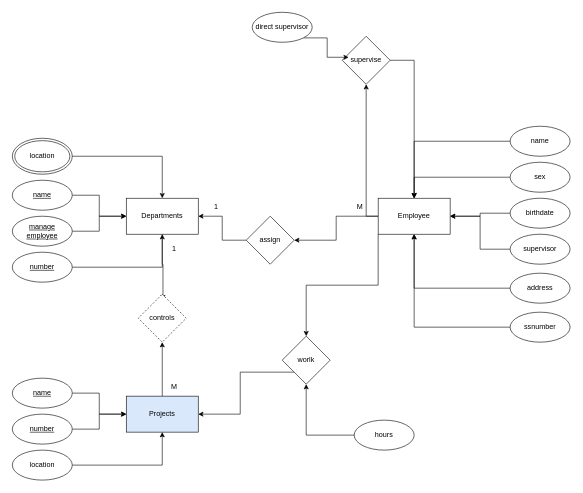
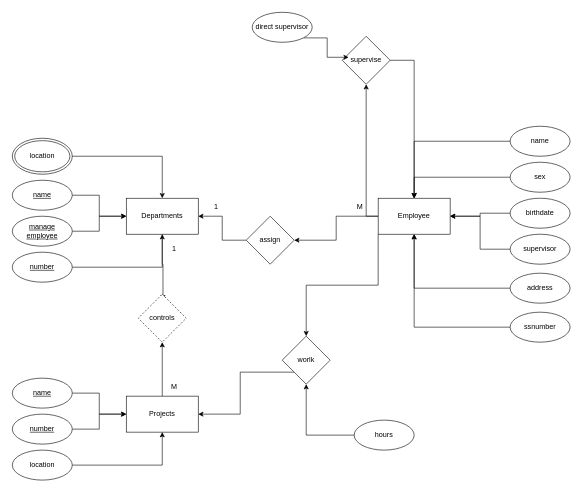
(162, 414) -> (162, 414)
